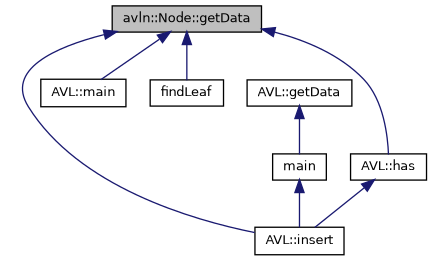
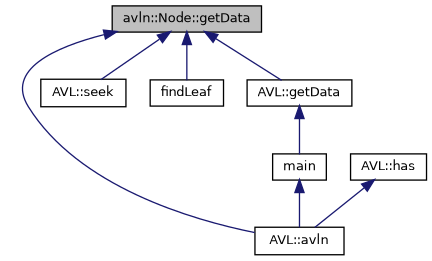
(356, 72) -> (249, 60)
(83, 93) -> (83, 93)
(299, 241) -> (299, 241)
